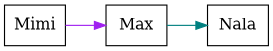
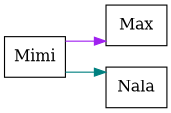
(181, 25) -> (80, 72)
